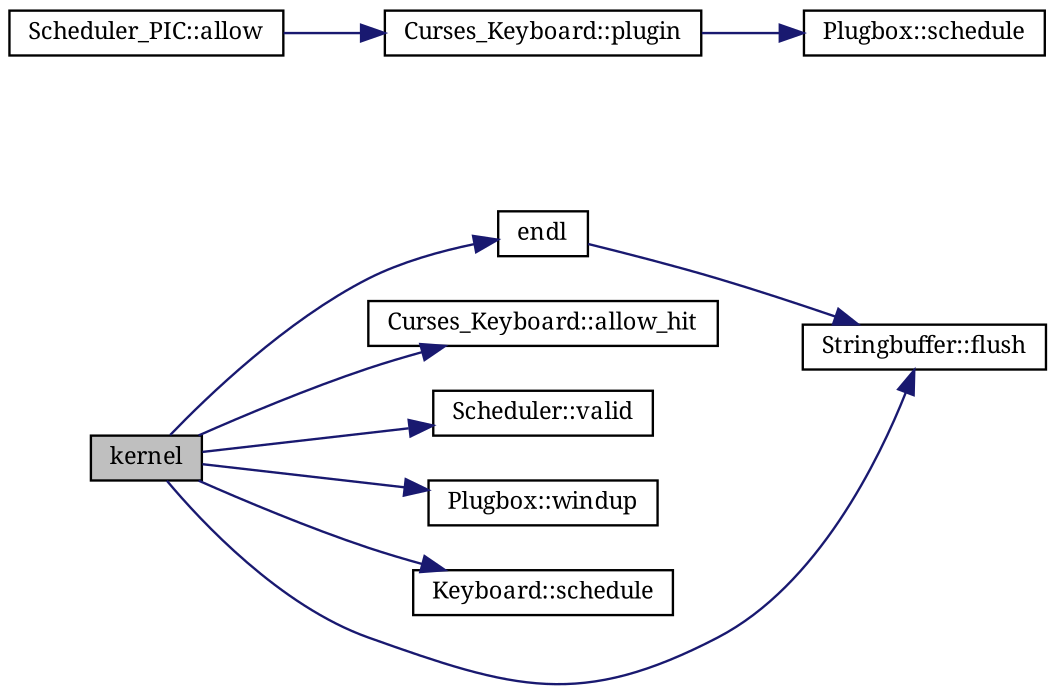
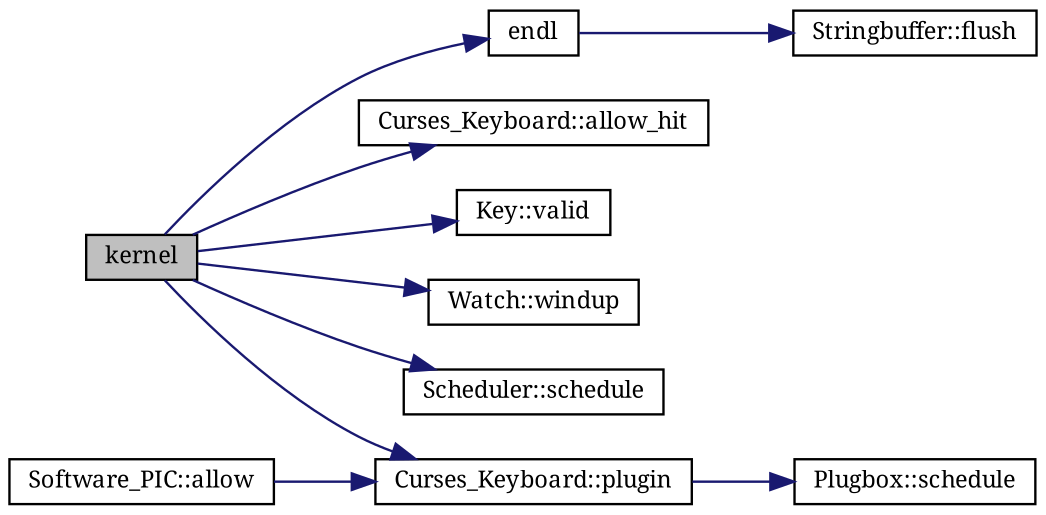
(146, 33) -> (142, 482)
(543, 413) -> (534, 212)
(543, 503) -> (534, 302)
(543, 593) -> (534, 392)
(572, 683) -> (270, 378)
